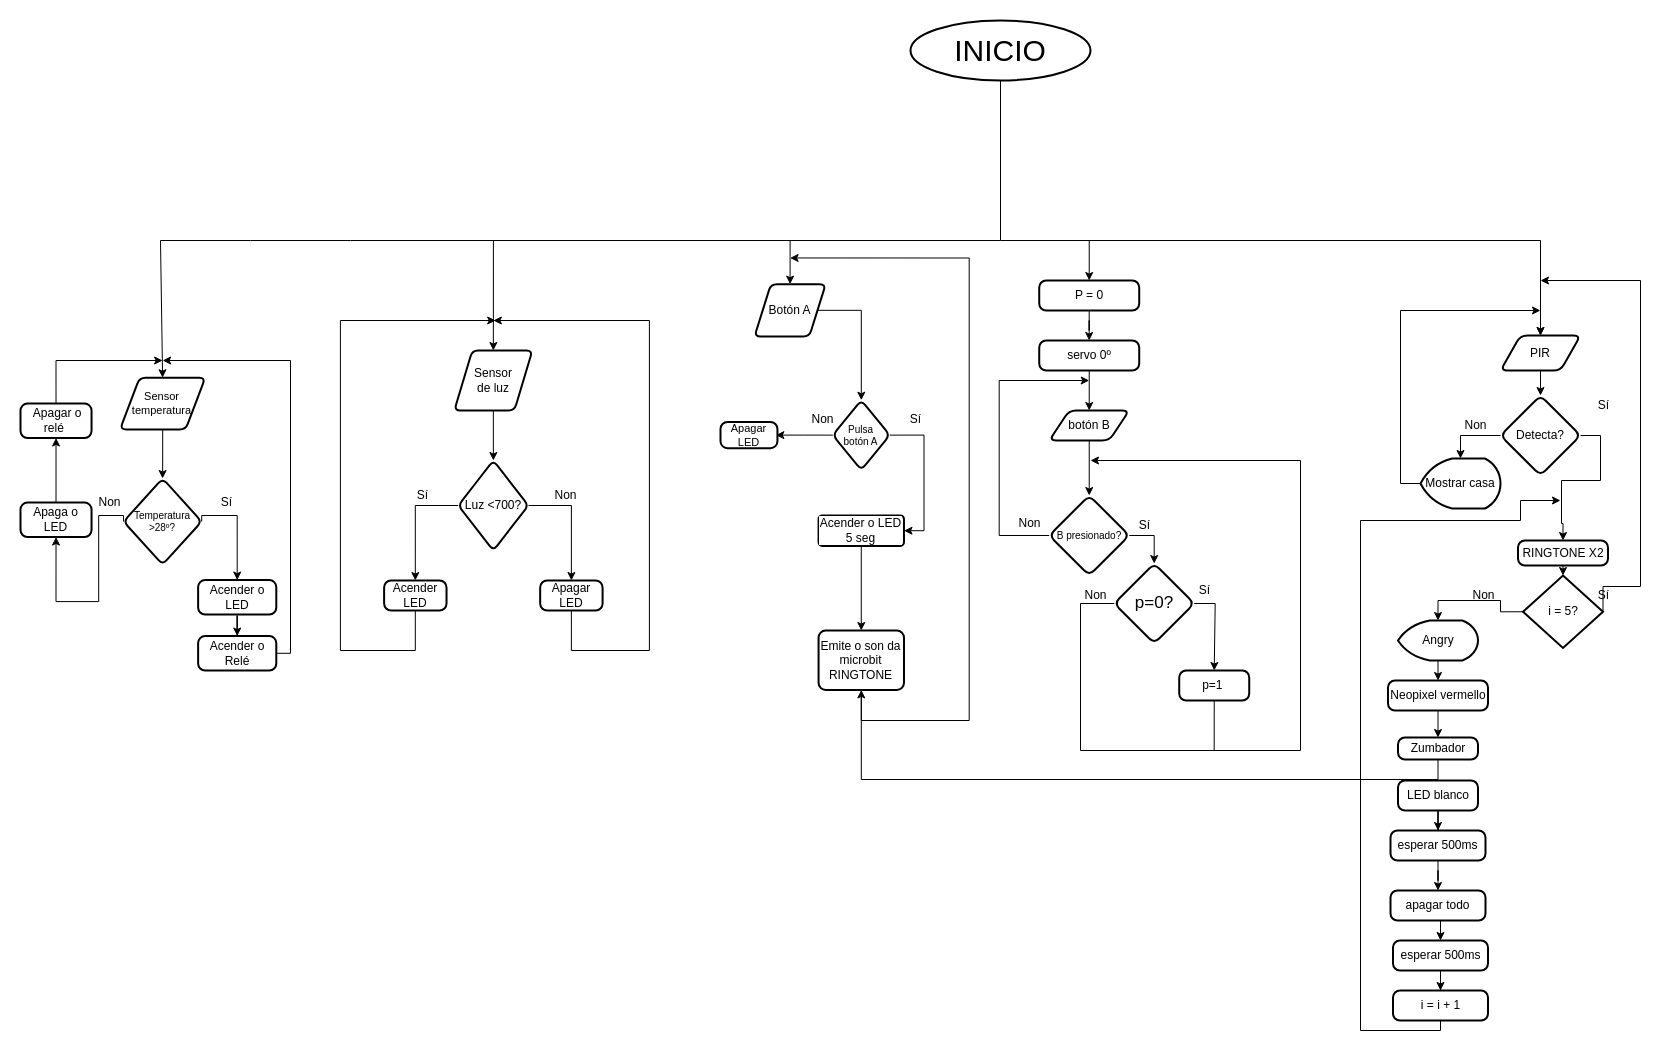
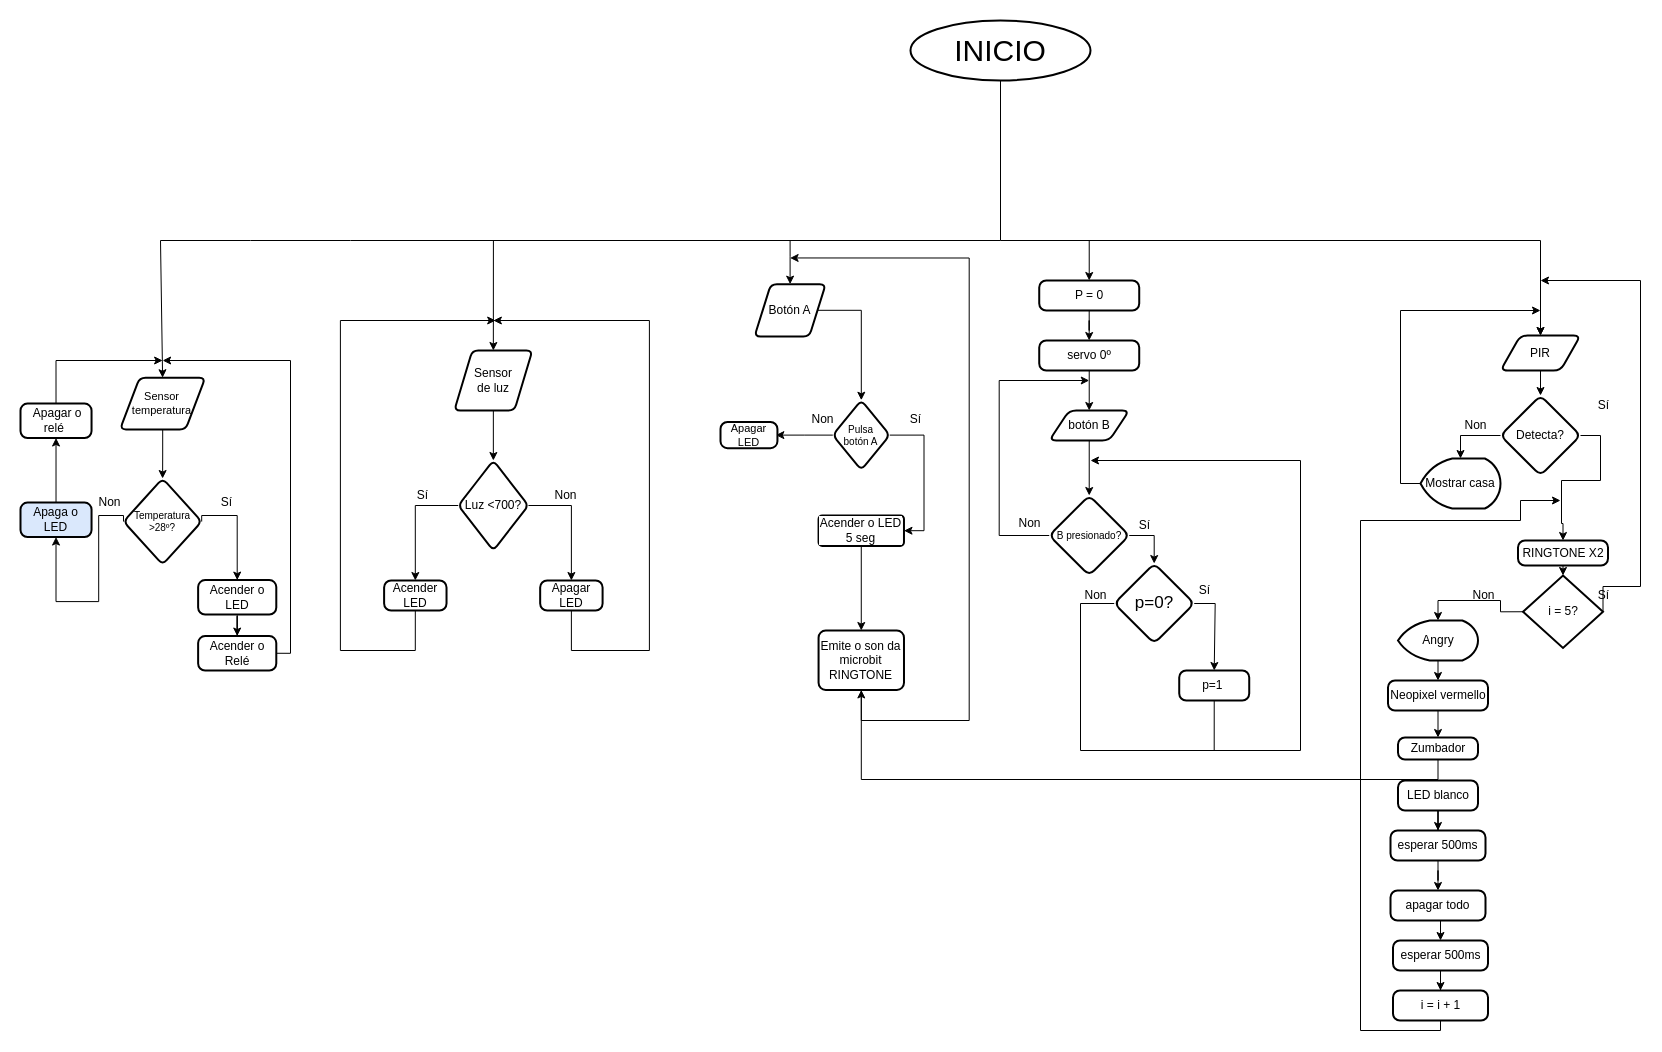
(56, 520) -> (56, 520)
